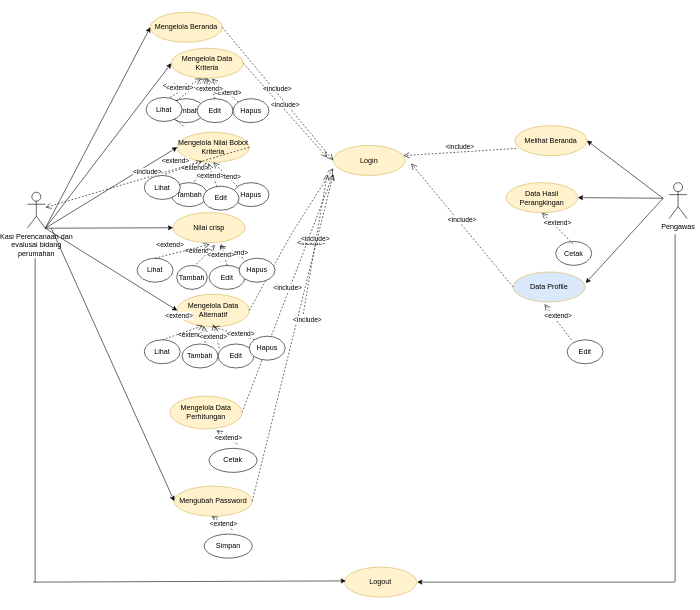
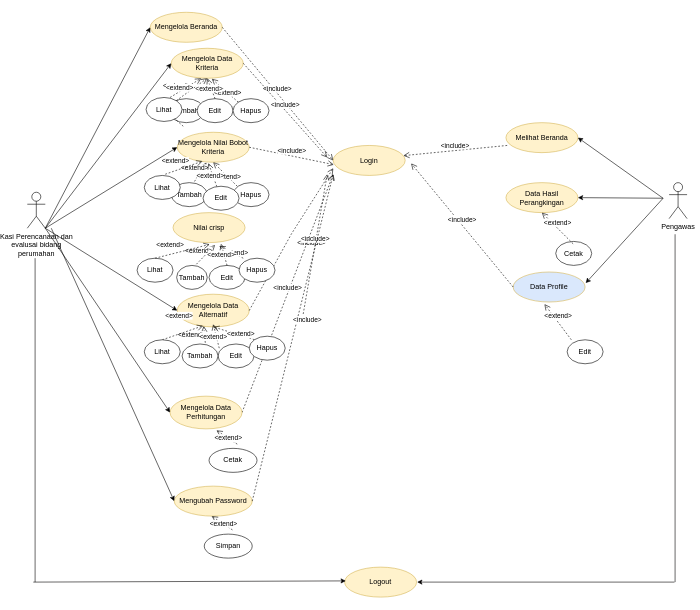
(551, 141) -> (542, 138)
(149, 177) -> (290, 156)
(167, 228) -> (117, 334)
